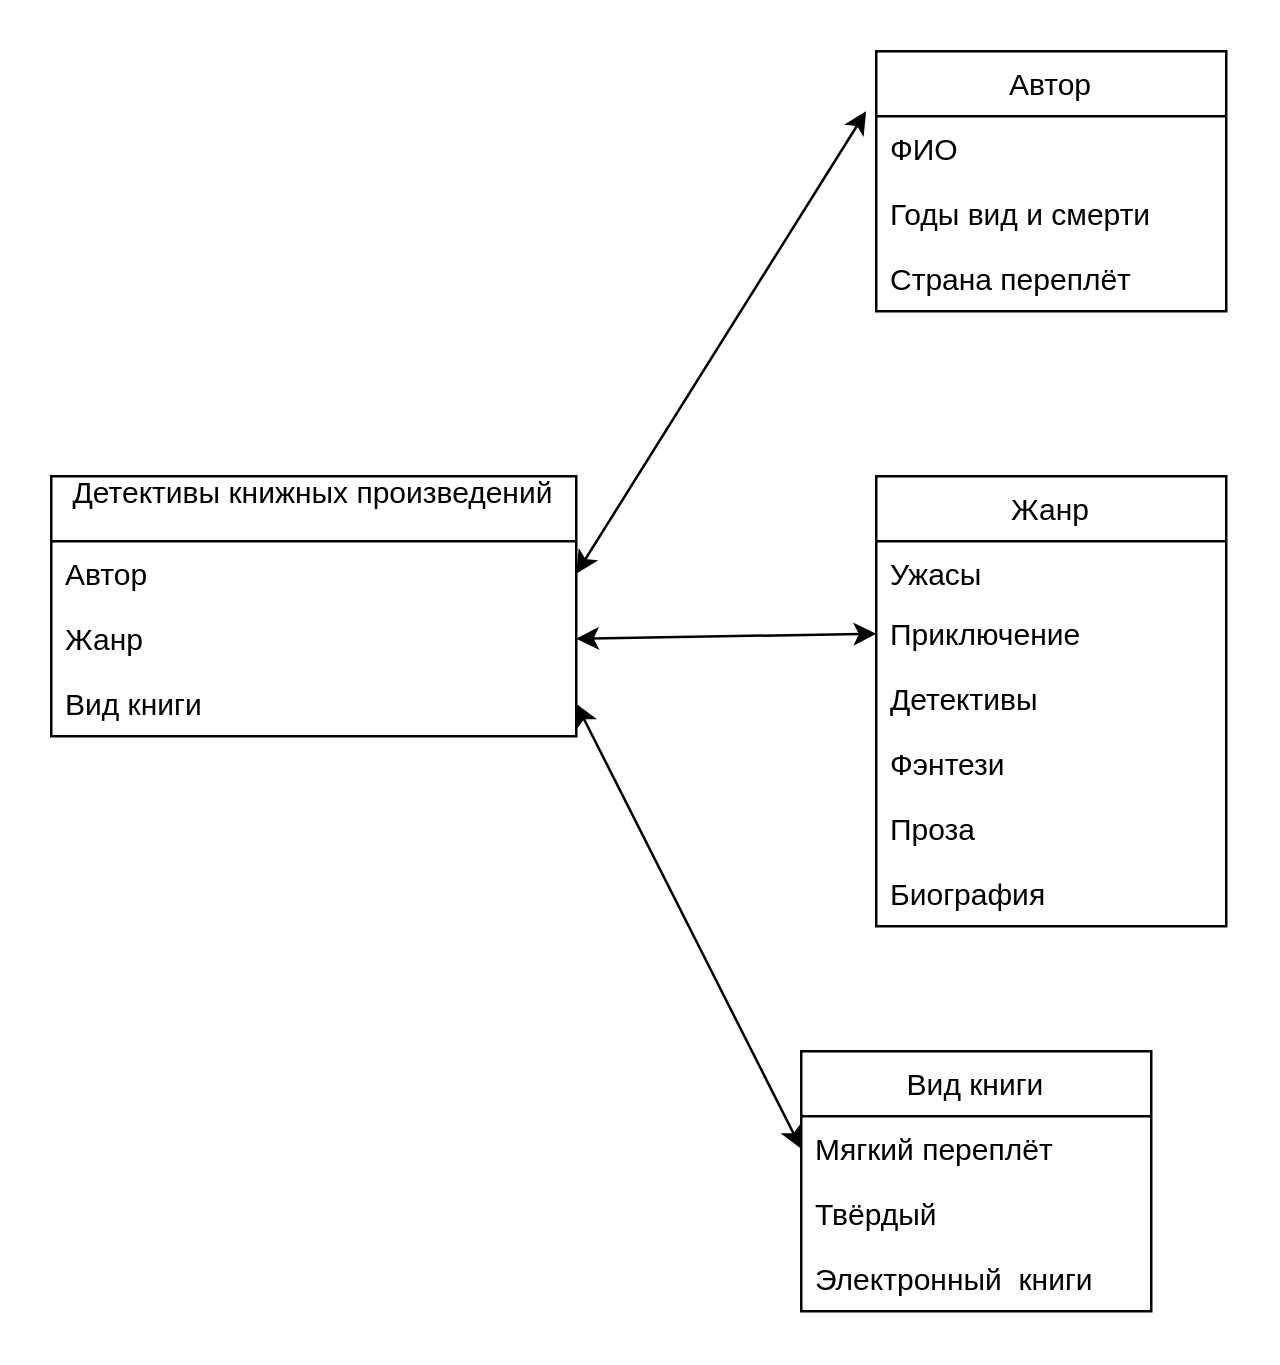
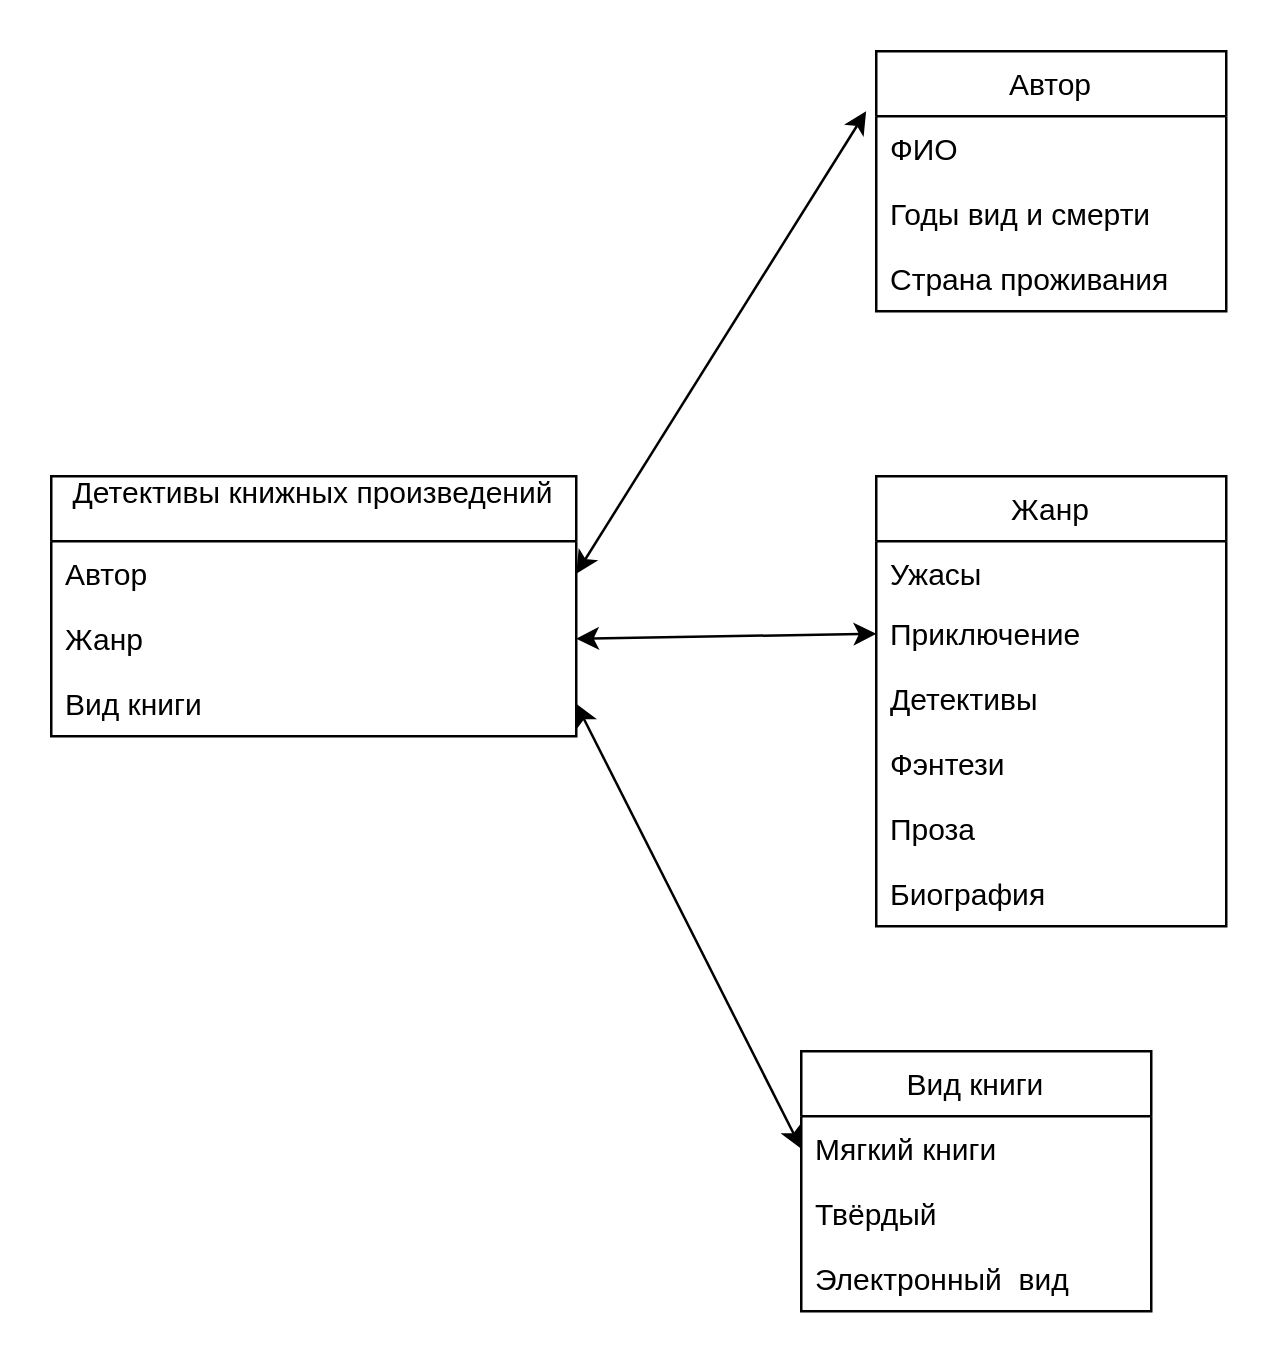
(1012, 280) -> (1029, 280)
(937, 1150) -> (912, 1150)
(966, 1280) -> (949, 1280)
